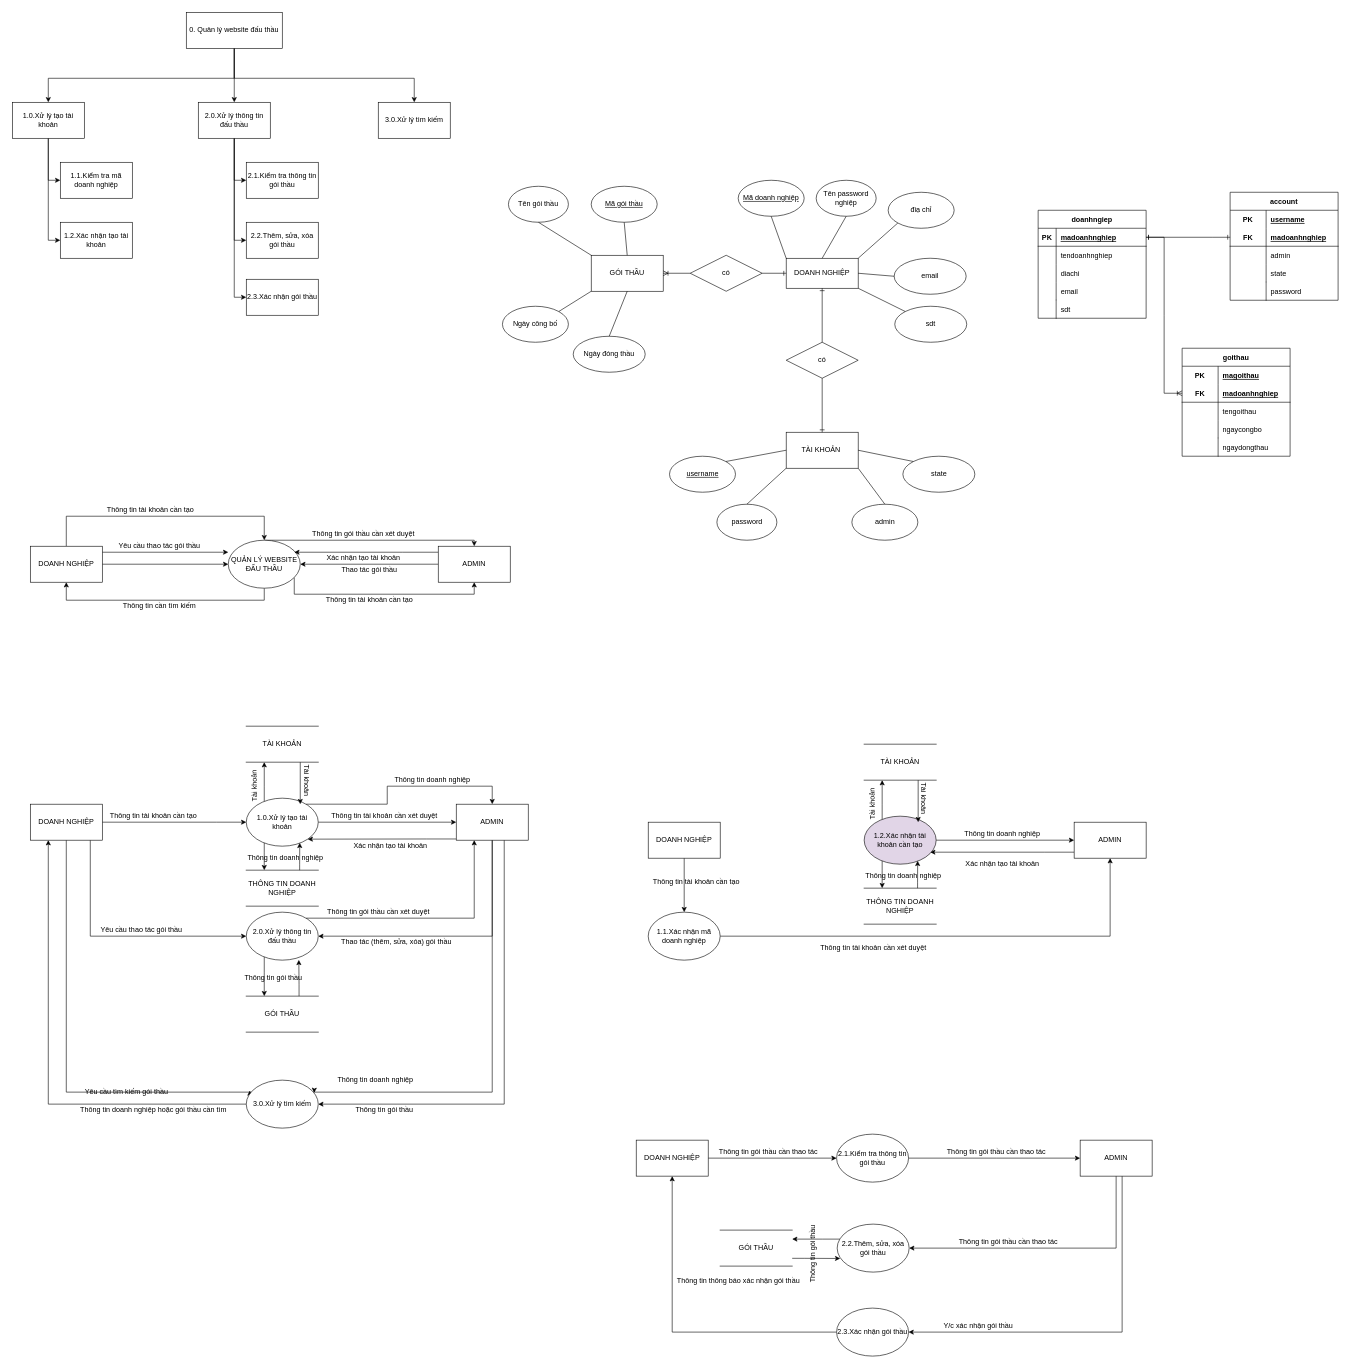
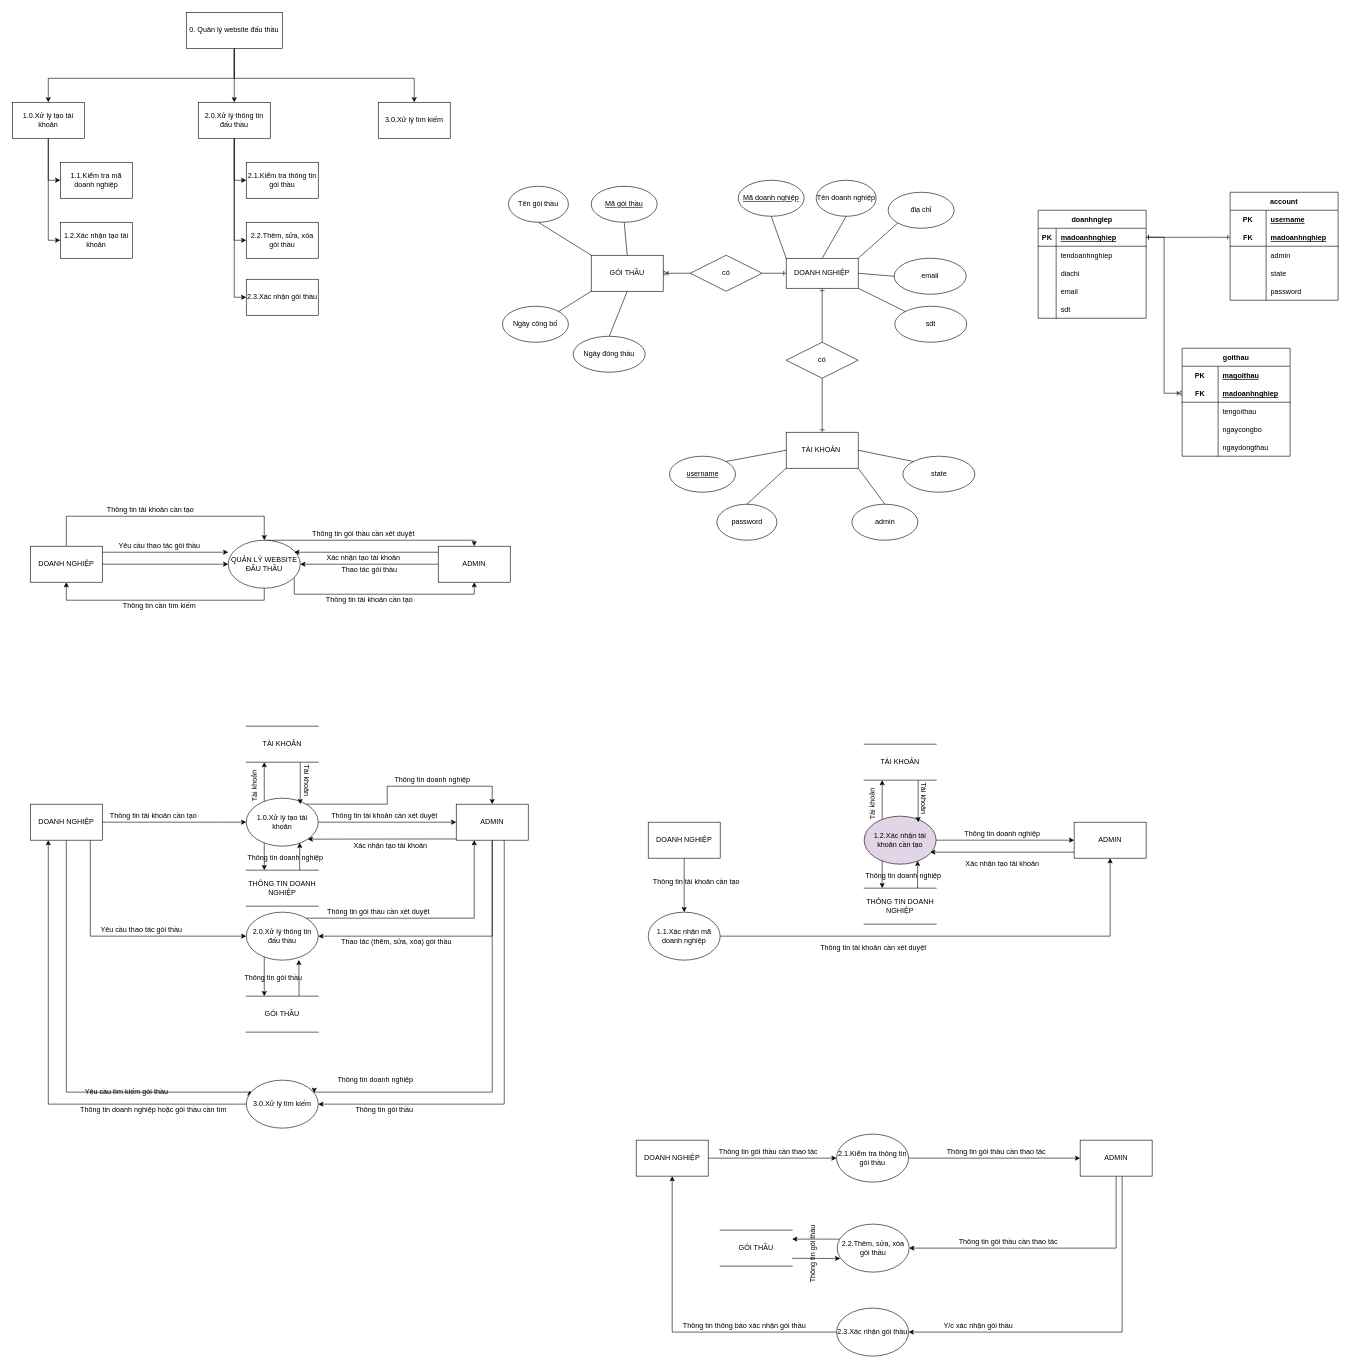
(846, 198) -> (846, 198)
(738, 1281) -> (744, 1326)
